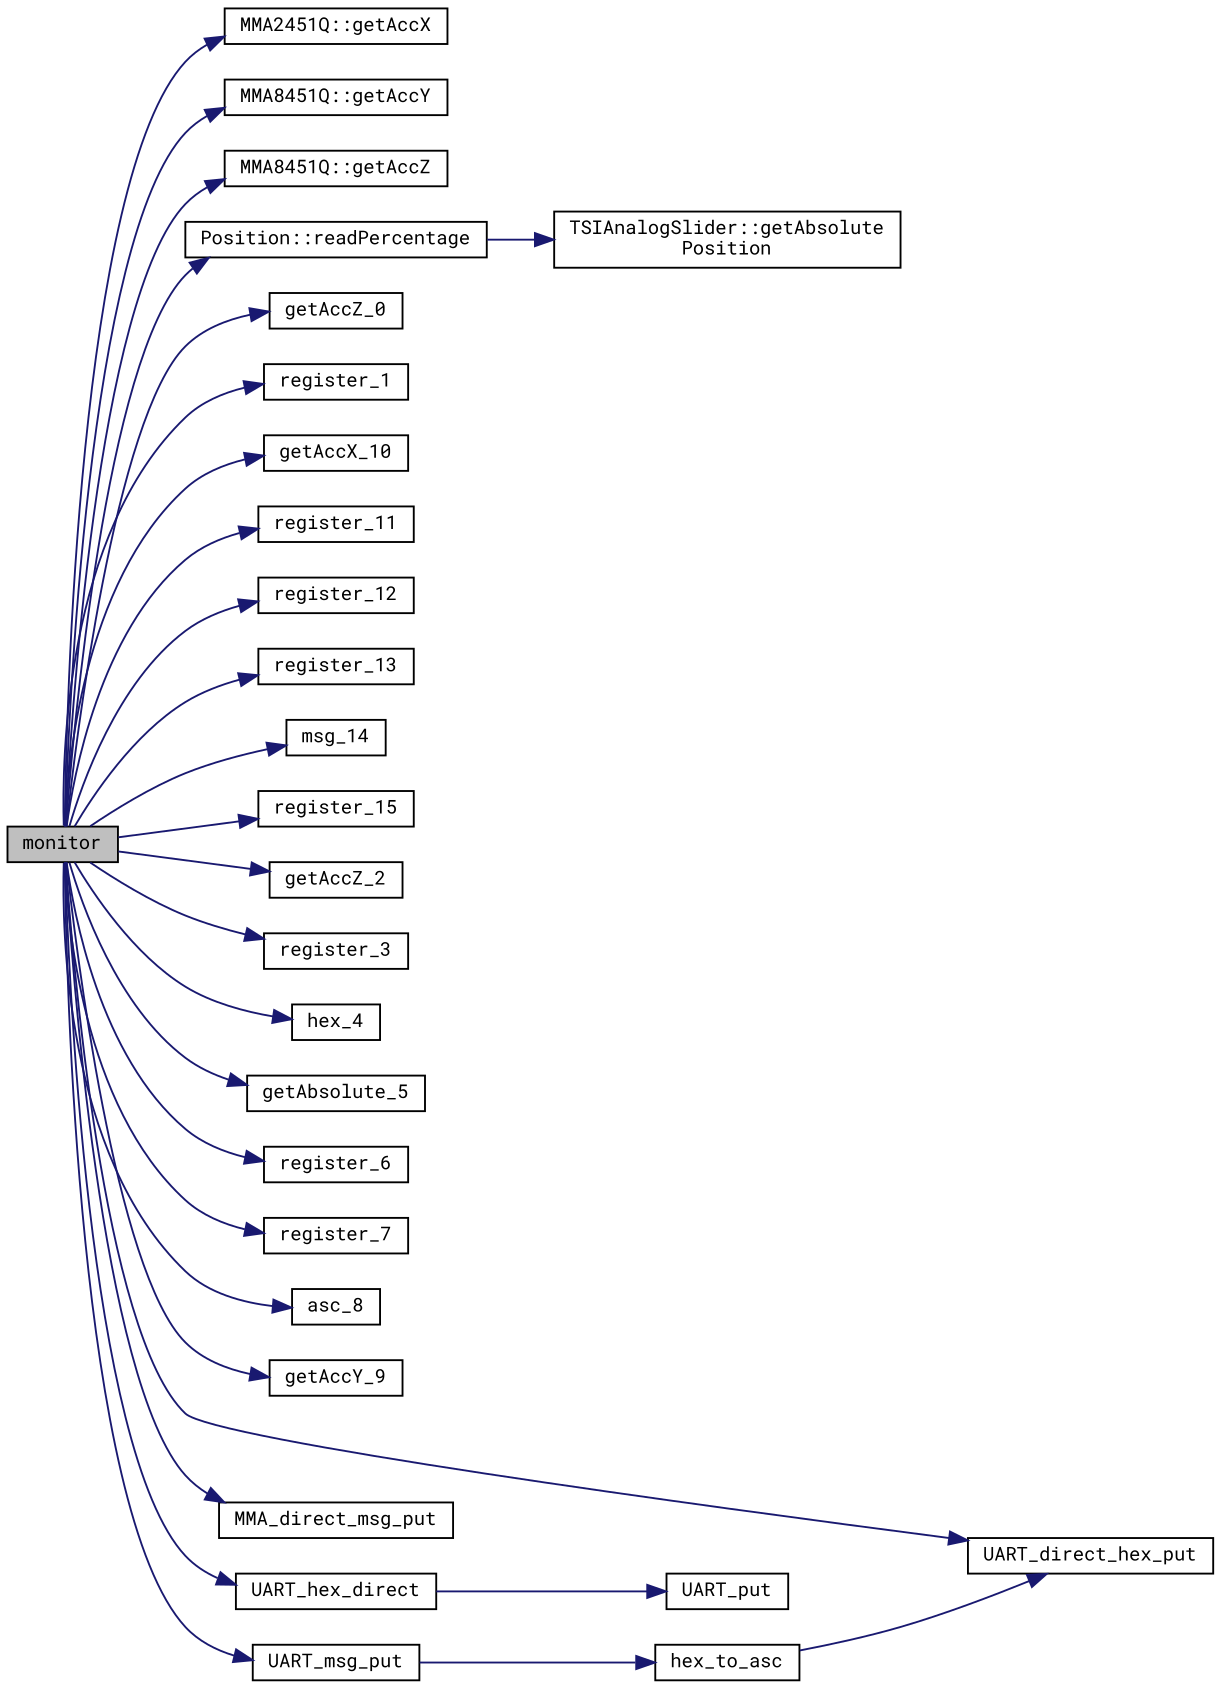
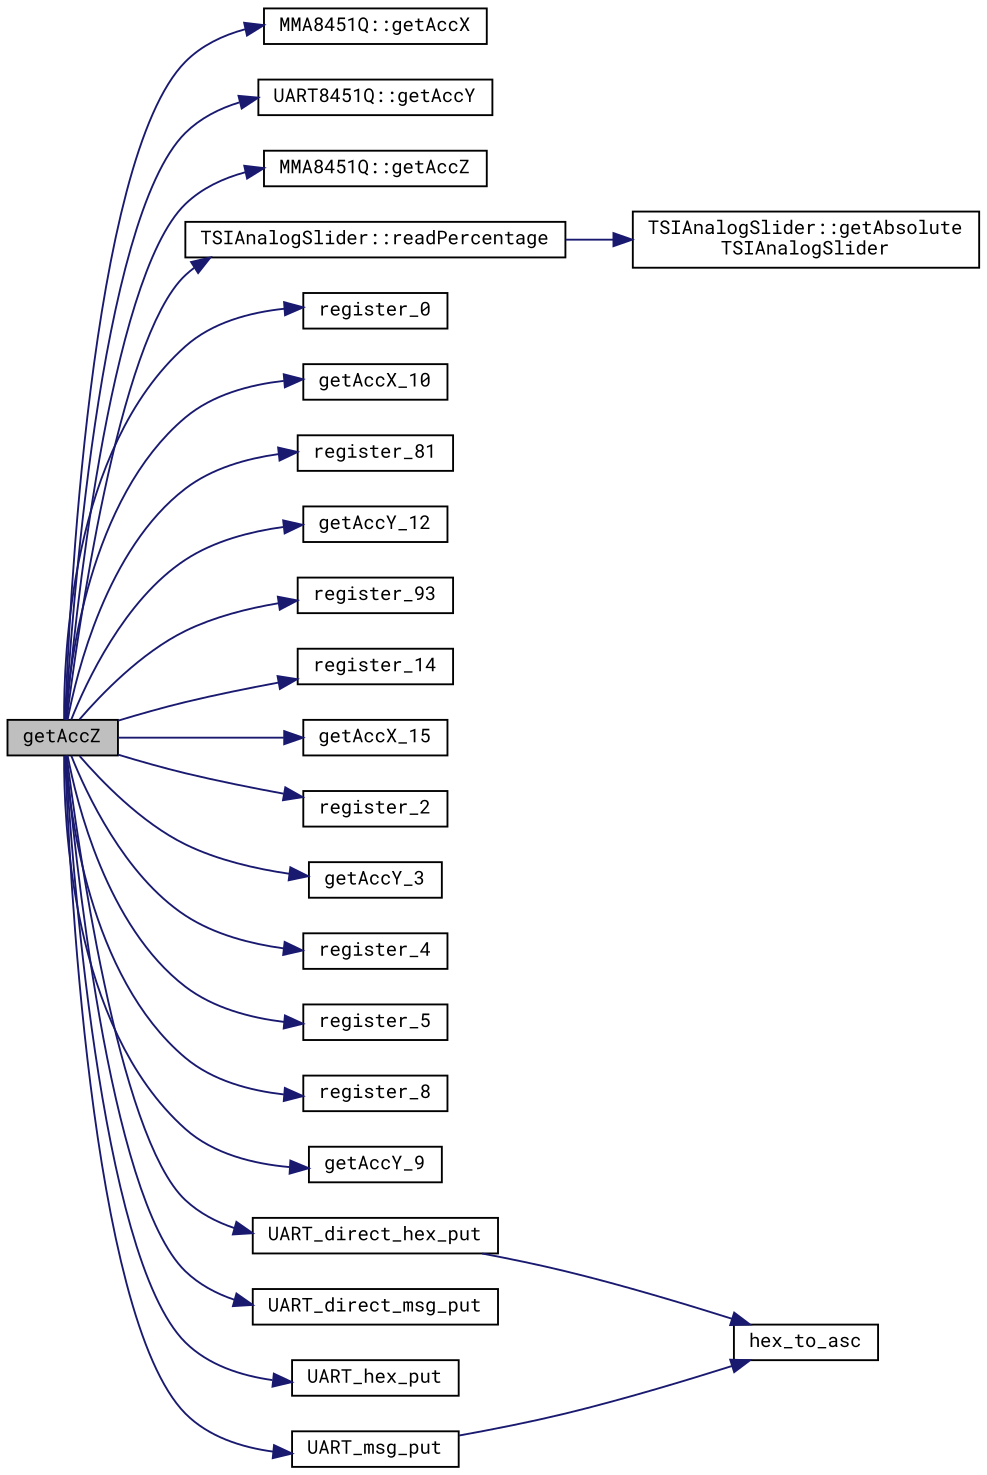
(336, 26) -> (375, 26)
(336, 97) -> (375, 97)
(336, 240) -> (375, 240)
(727, 240) -> (806, 240)
(336, 311) -> (375, 311)
(336, 382) -> none
(336, 524) -> (375, 453)
(336, 595) -> (375, 524)
(336, 667) -> (375, 595)
(336, 738) -> (375, 667)
(336, 809) -> (375, 738)
(63, 844) -> (63, 738)
(336, 880) -> (375, 809)
(336, 951) -> (375, 880)
(336, 1022) -> (375, 951)
(336, 1093) -> (375, 1022)
(336, 1165) -> none
(336, 1236) -> none
(336, 1307) -> (375, 1093)
(336, 1520) -> (375, 1307)
(336, 1591) -> (375, 1378)
(727, 1591) -> none
(916, 1622) -> (608, 1282)
